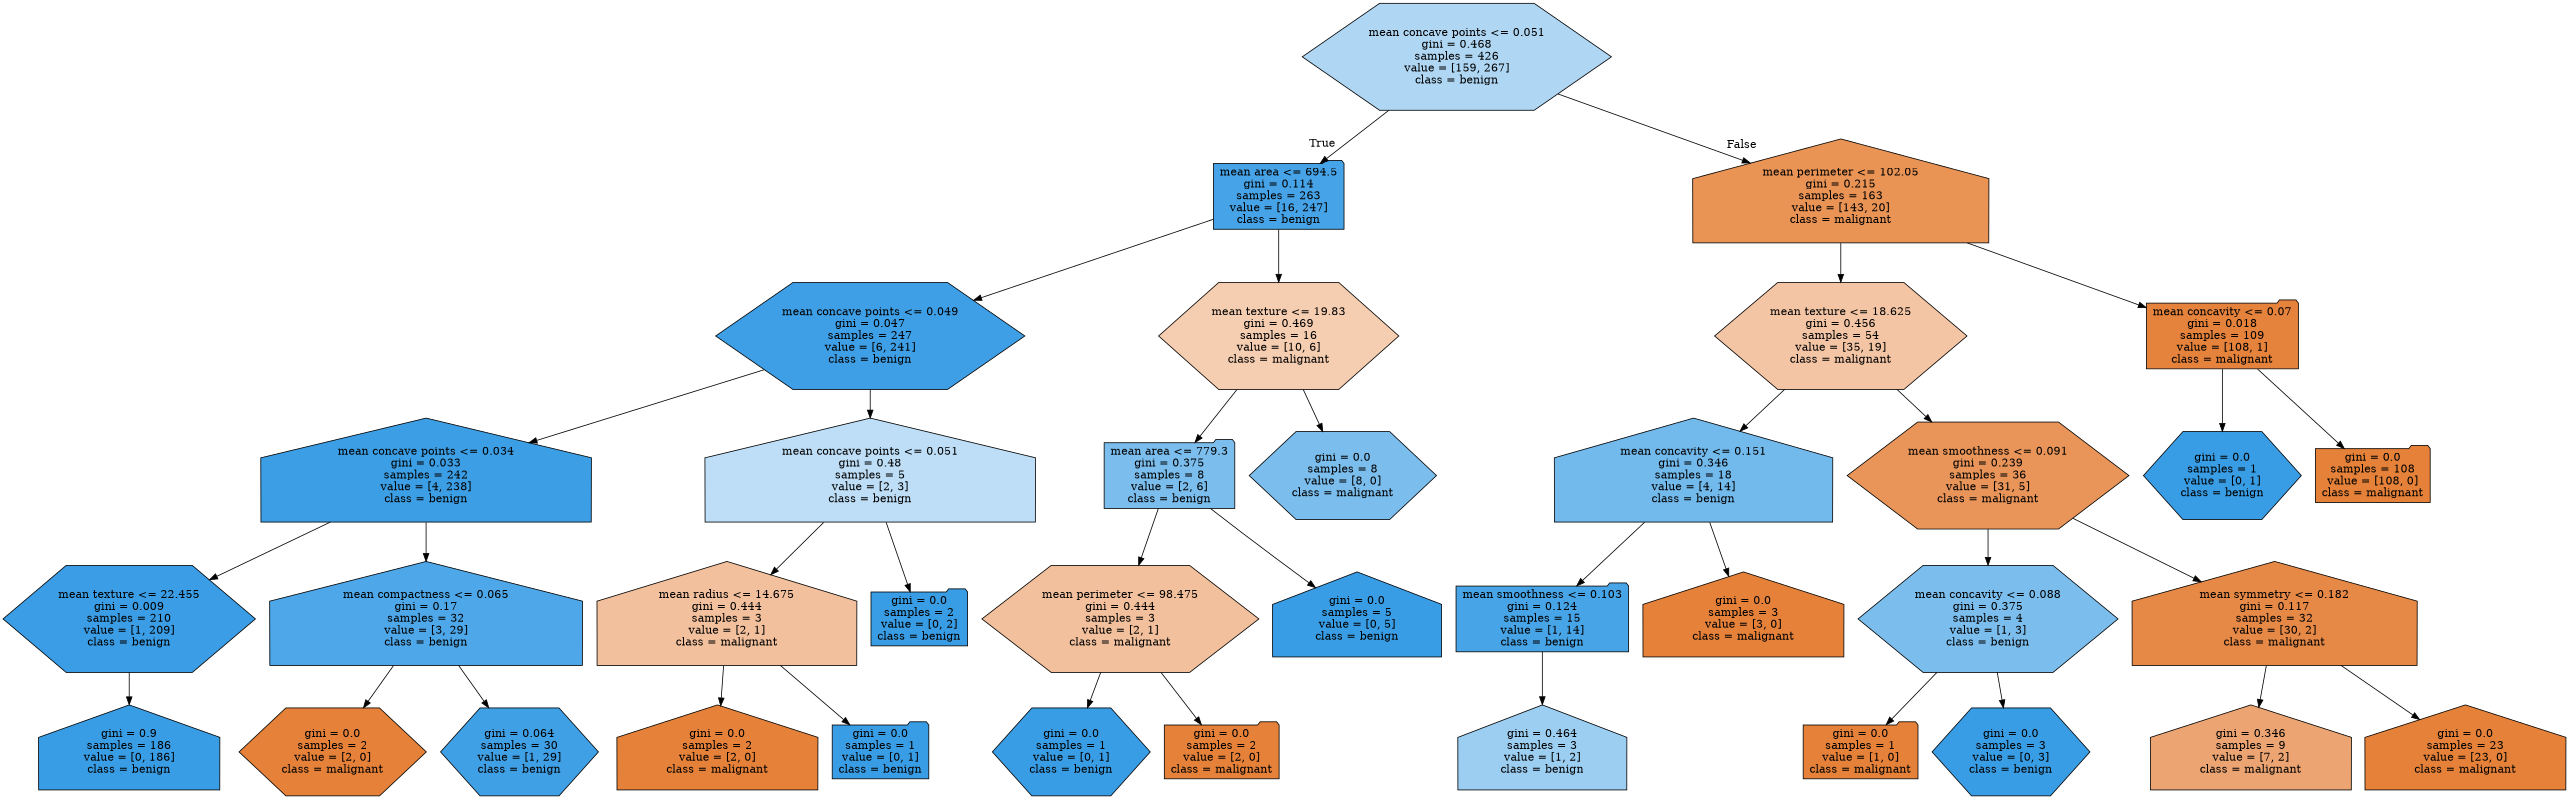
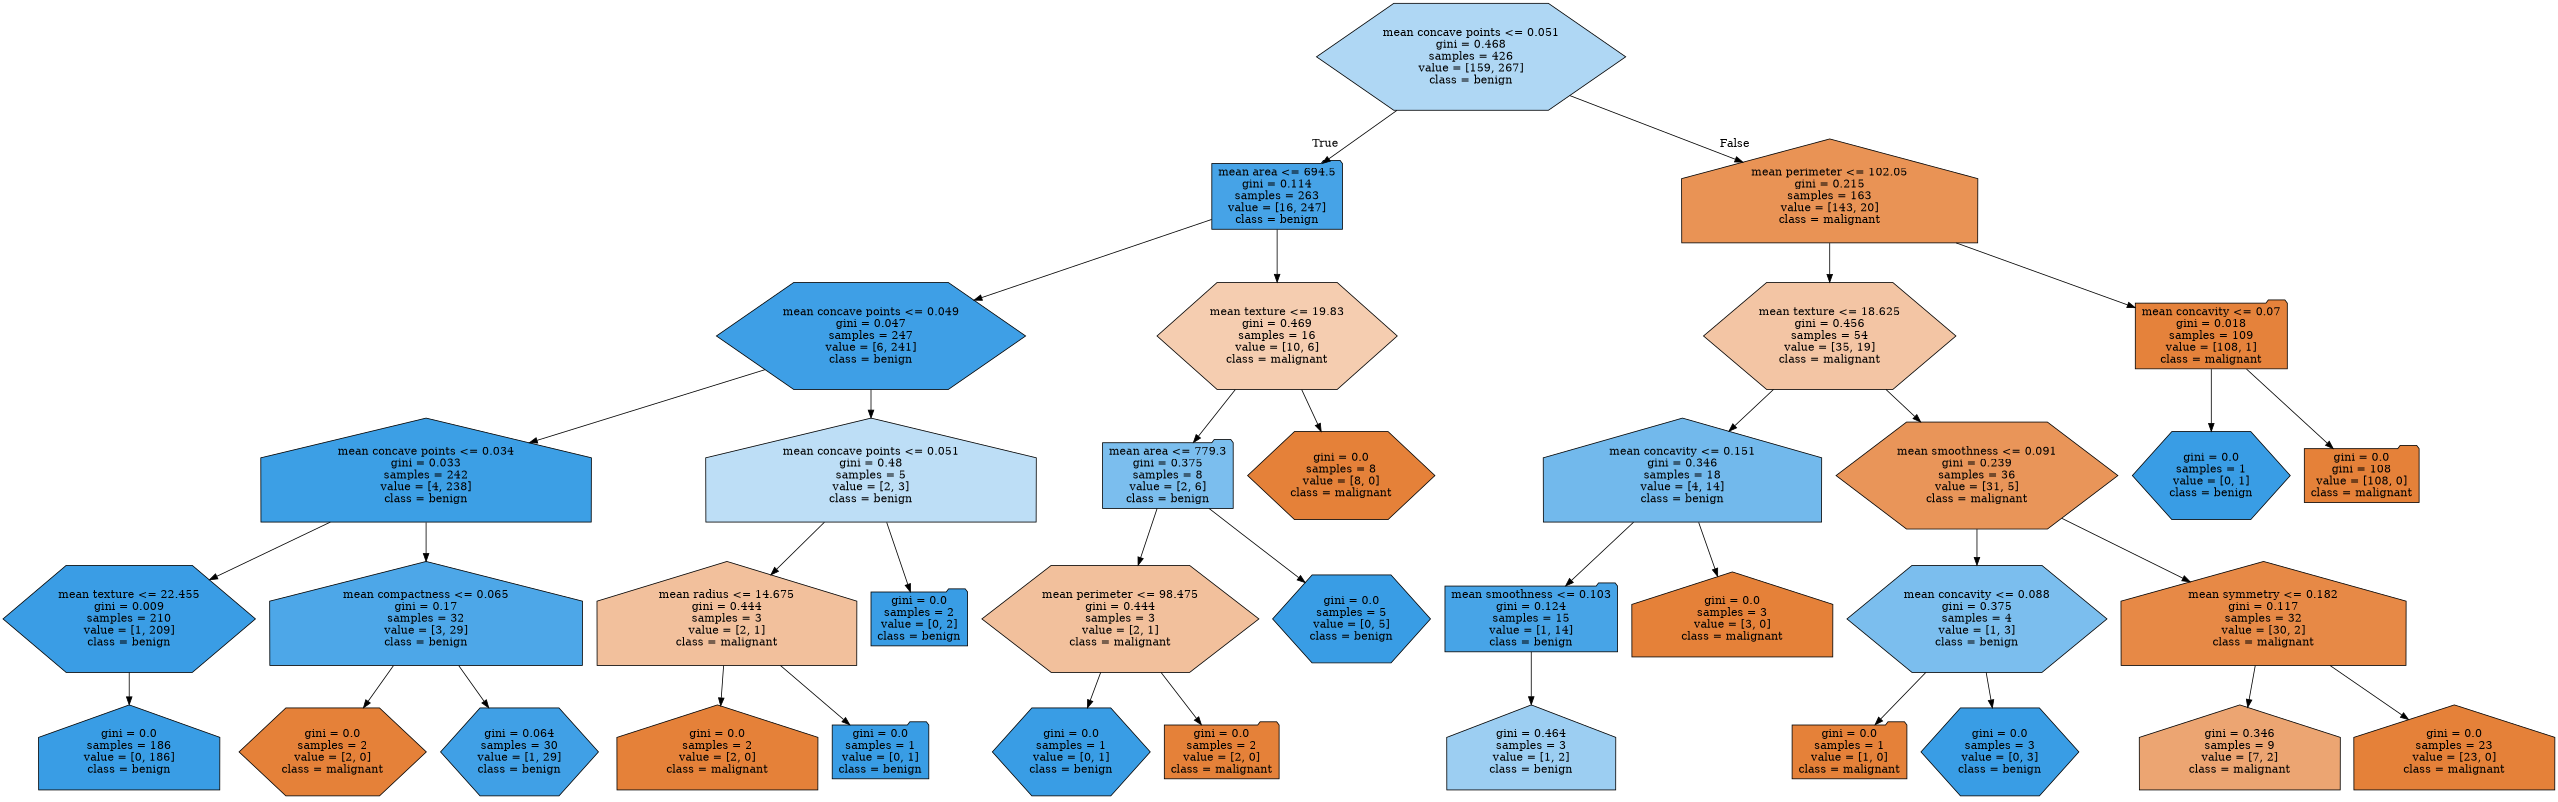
(1343, 476) -> (1341, 476)
(2373, 476) -> (2362, 476)
(1357, 619) -> (1352, 619)
(129, 752) -> (129, 752)
